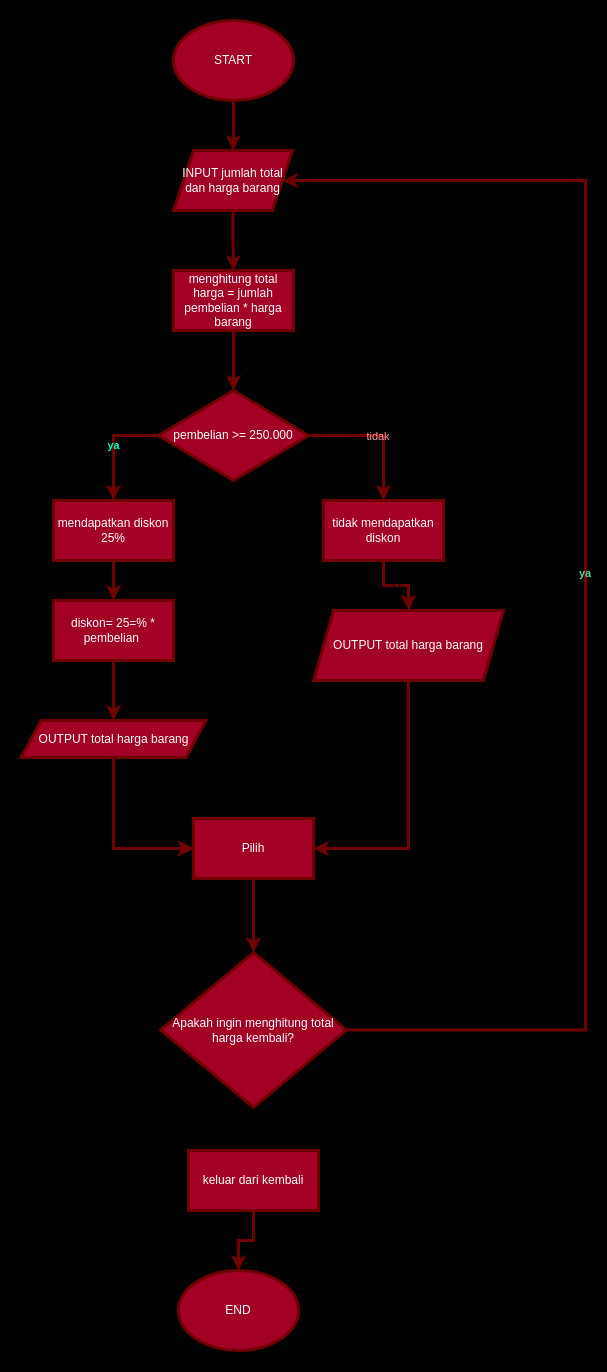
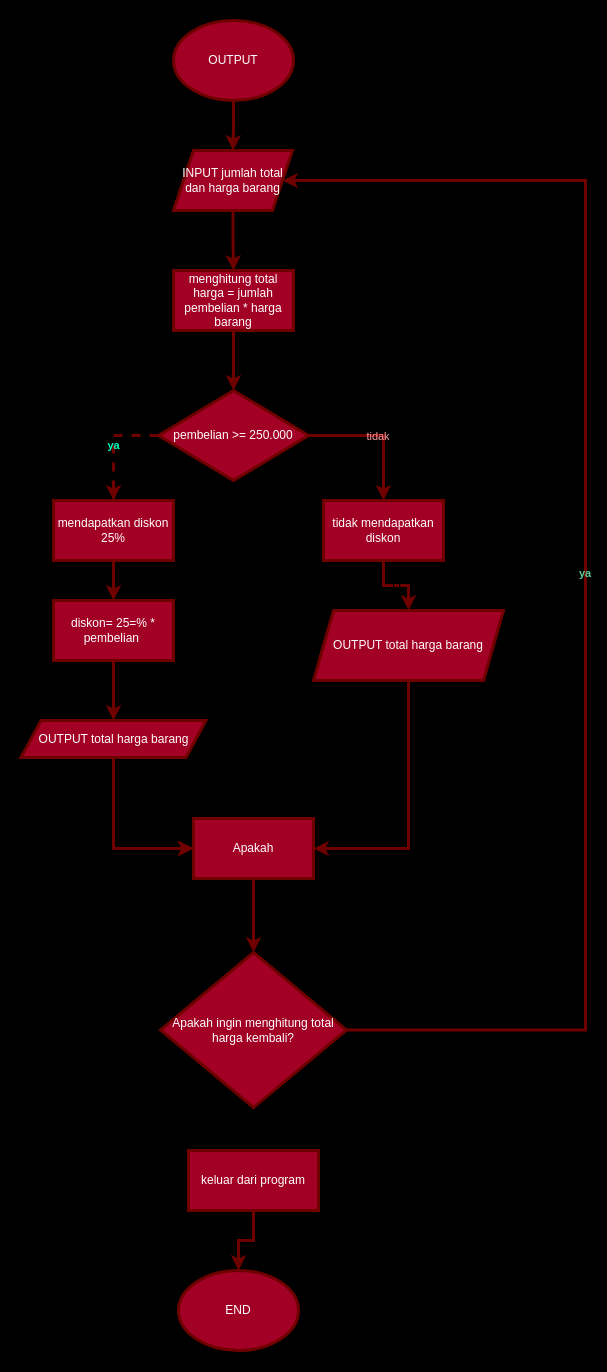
(234, 61) -> (234, 61)
(114, 440) -> (114, 440)
(254, 849) -> (254, 849)
(254, 1181) -> (254, 1181)
